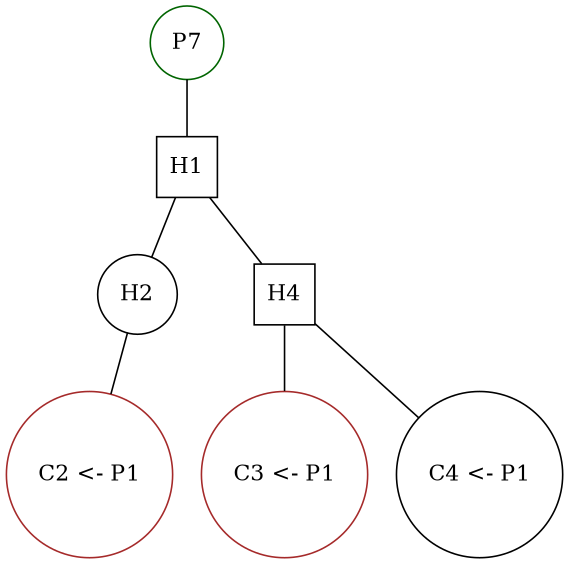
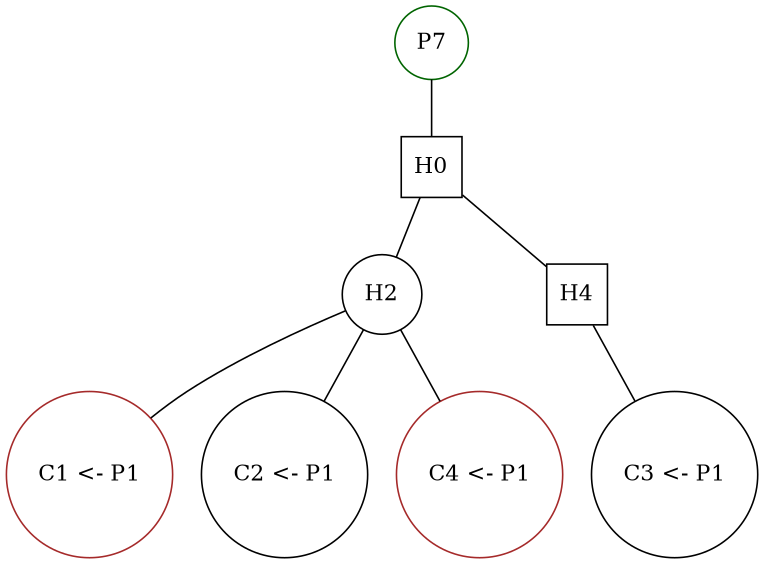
(187, 167) -> (432, 167)
(367, 371) -> (420, 366)
(90, 475) -> (285, 475)
none -> (90, 475)
(285, 475) -> (675, 475)
(480, 475) -> (480, 475)
